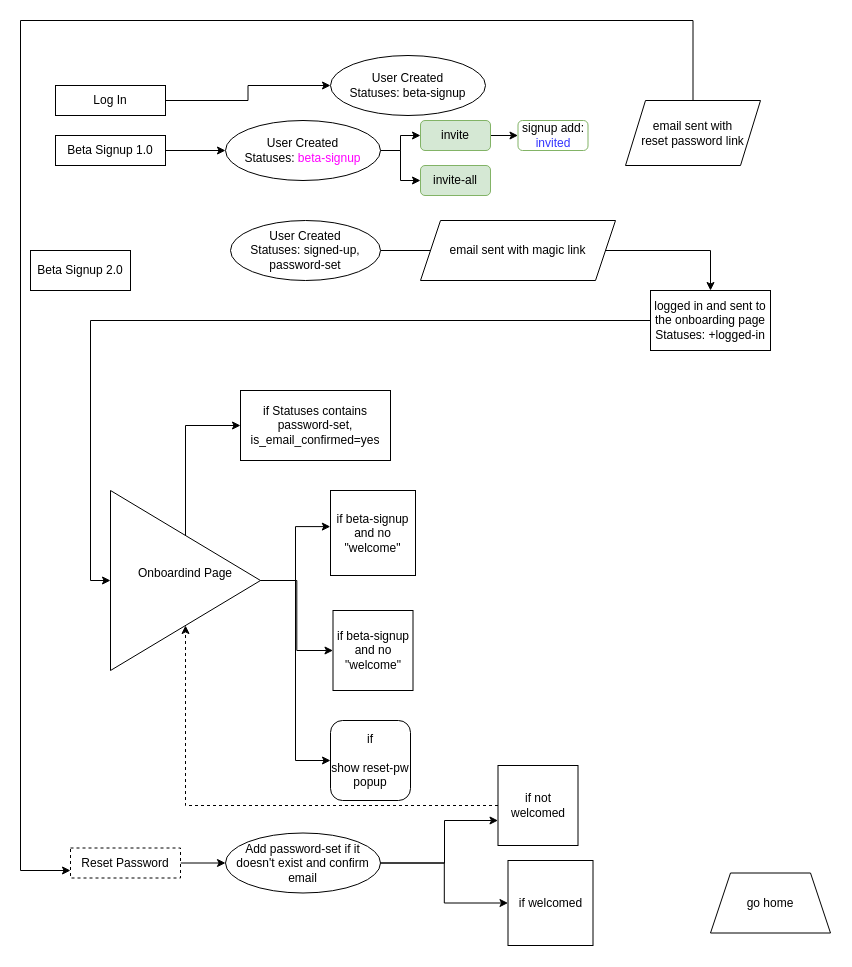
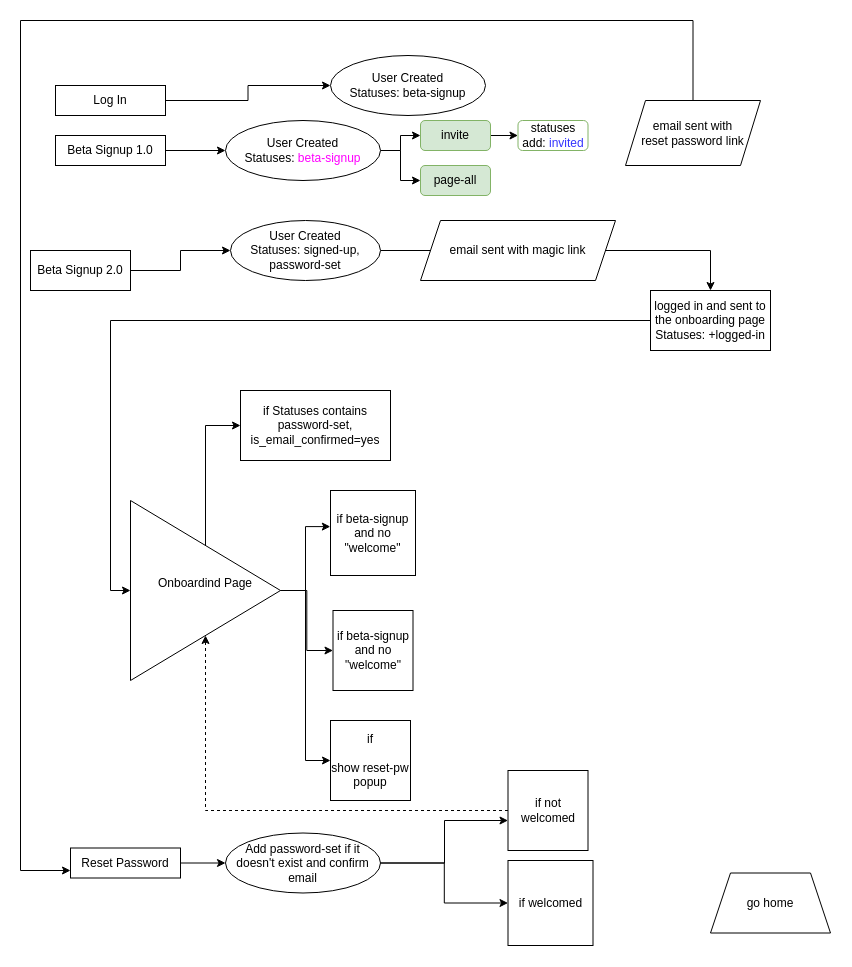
(554, 136) -> (554, 136)
(456, 181) -> (456, 181)
none -> (181, 265)
(186, 581) -> (206, 591)
(371, 761) -> (371, 761)
(538, 806) -> (548, 811)
(126, 863) -> (126, 863)
